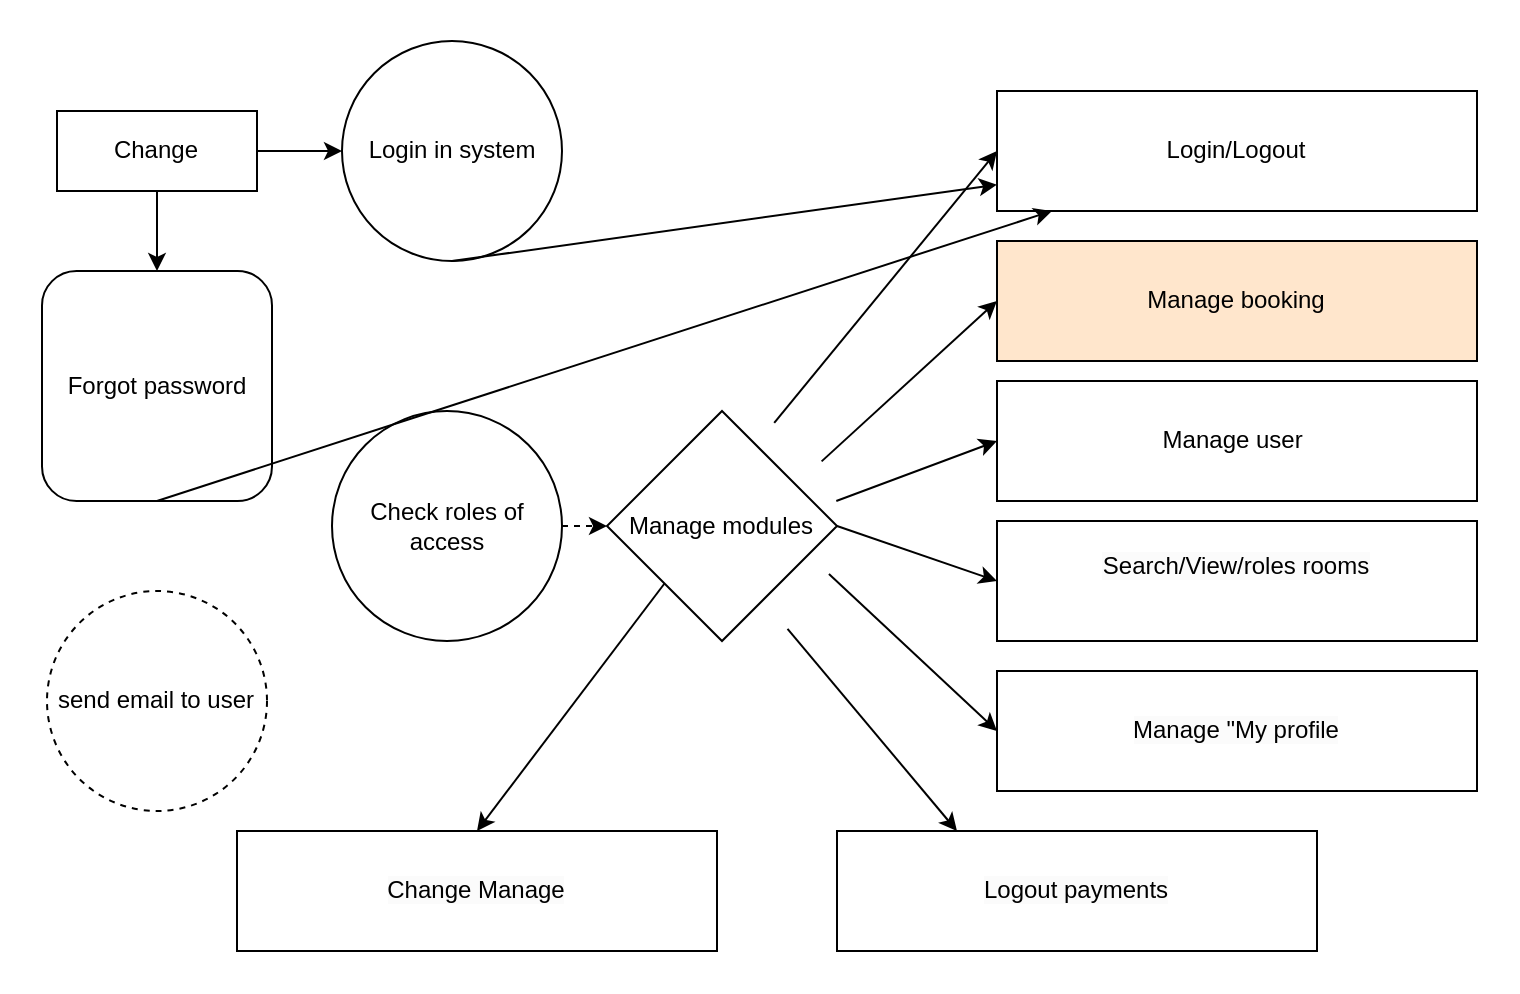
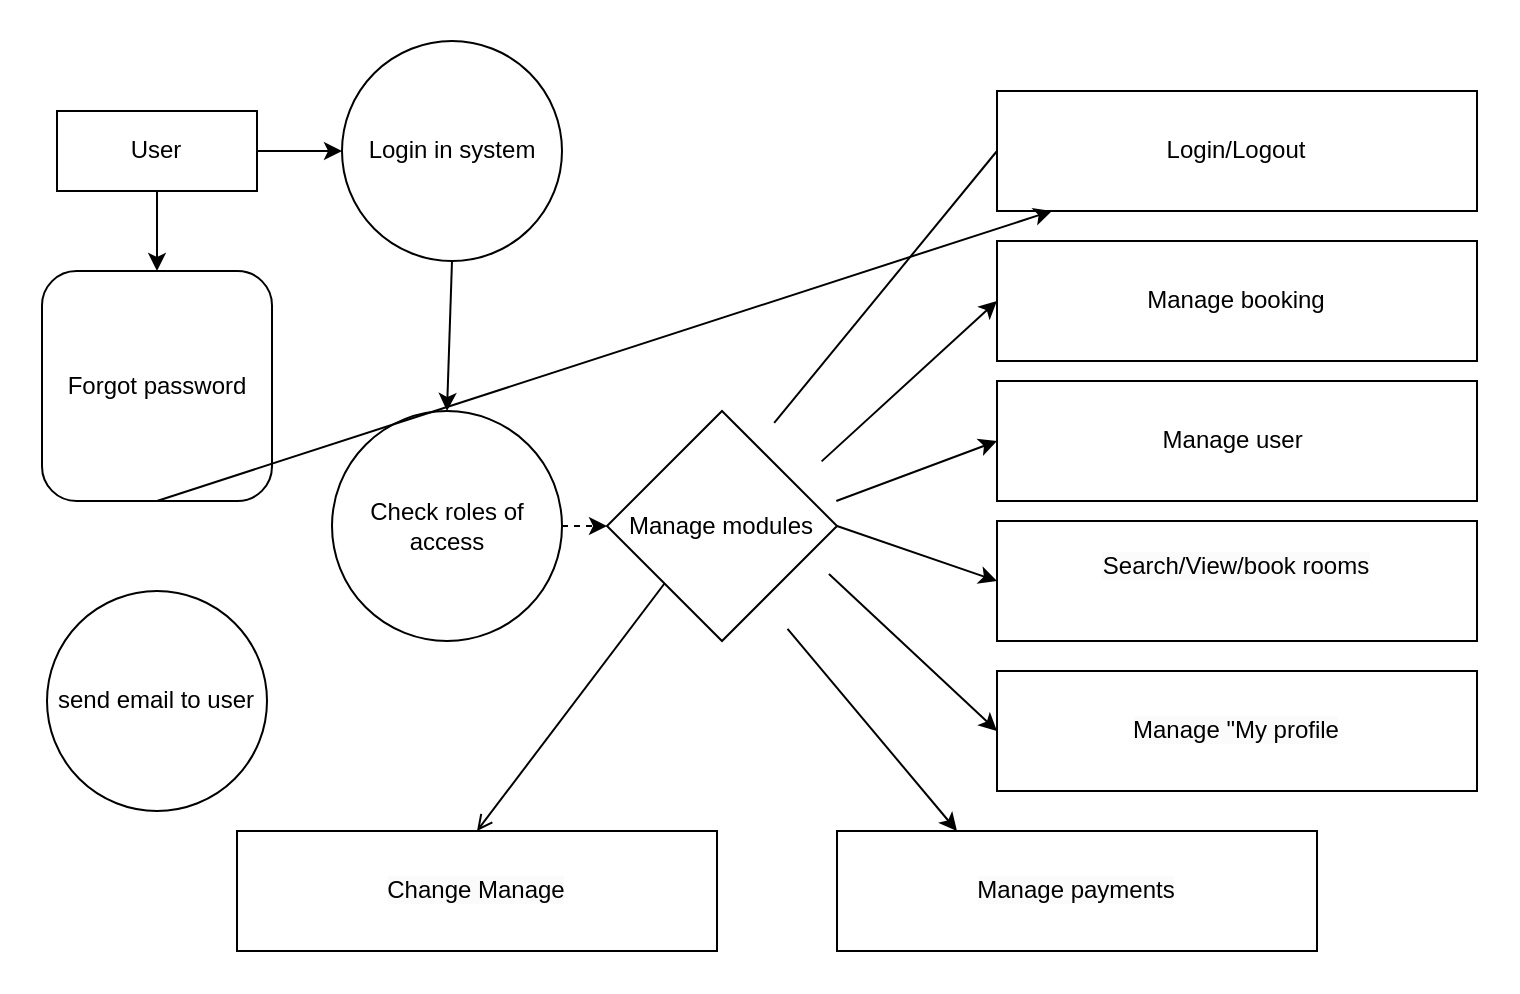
(157, 151) -> (157, 151)
(988, 162) -> (991, 158)
(706, 225) -> (450, 329)
(1237, 301) -> (1237, 301)
(1237, 581) -> (1237, 581)
(157, 701) -> (157, 701)
(486, 819) -> (483, 823)
(1077, 891) -> (1077, 891)
